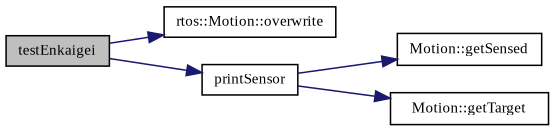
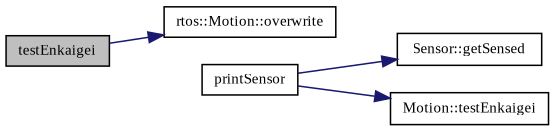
(470, 49) -> (470, 49)
(148, 64) -> none
(470, 109) -> (470, 109)
